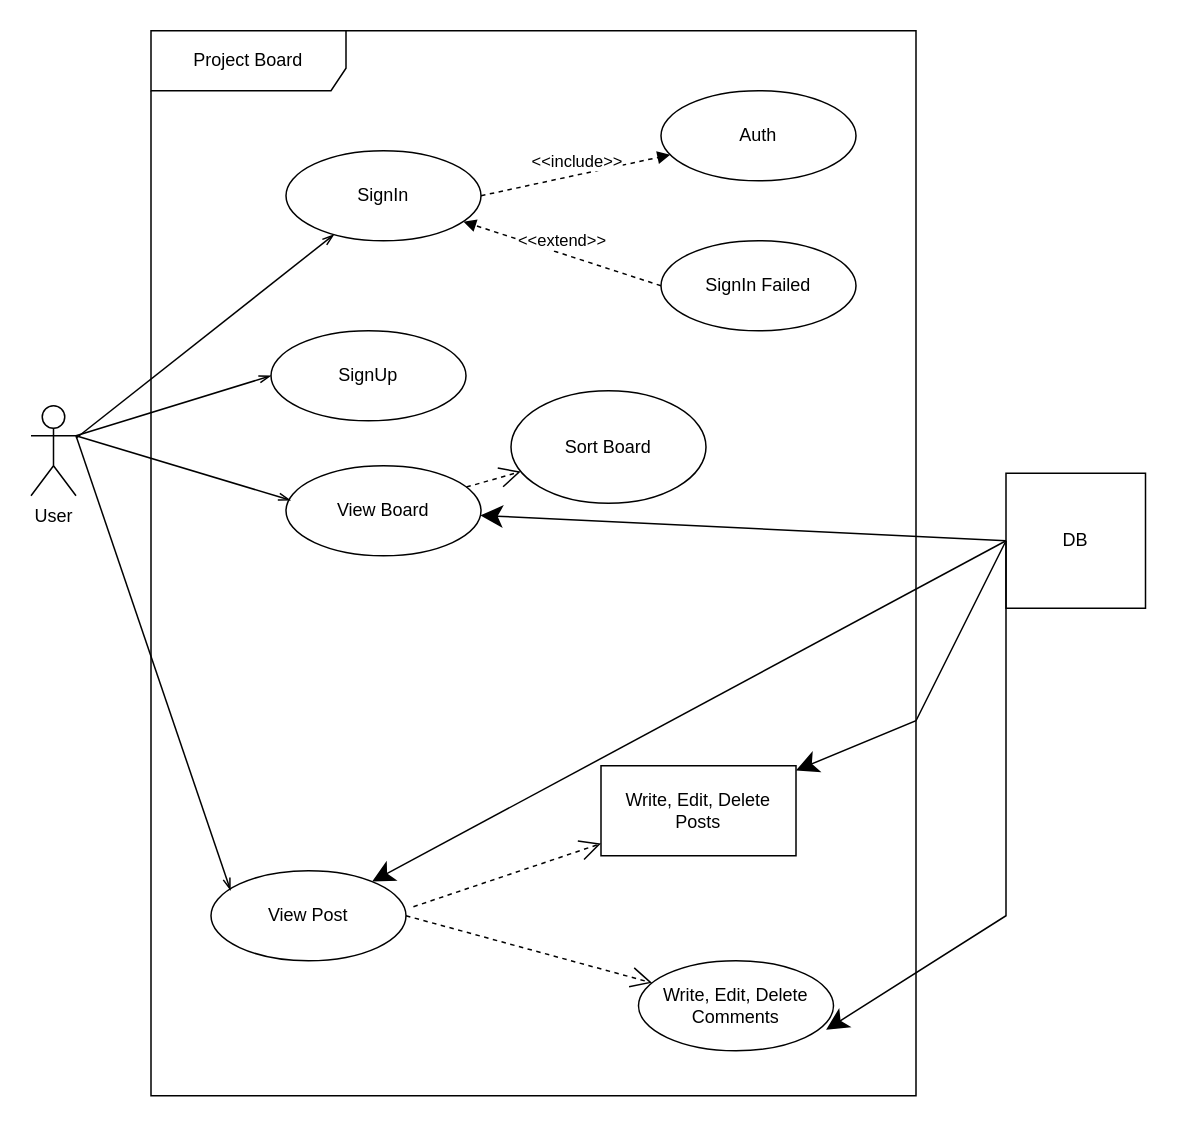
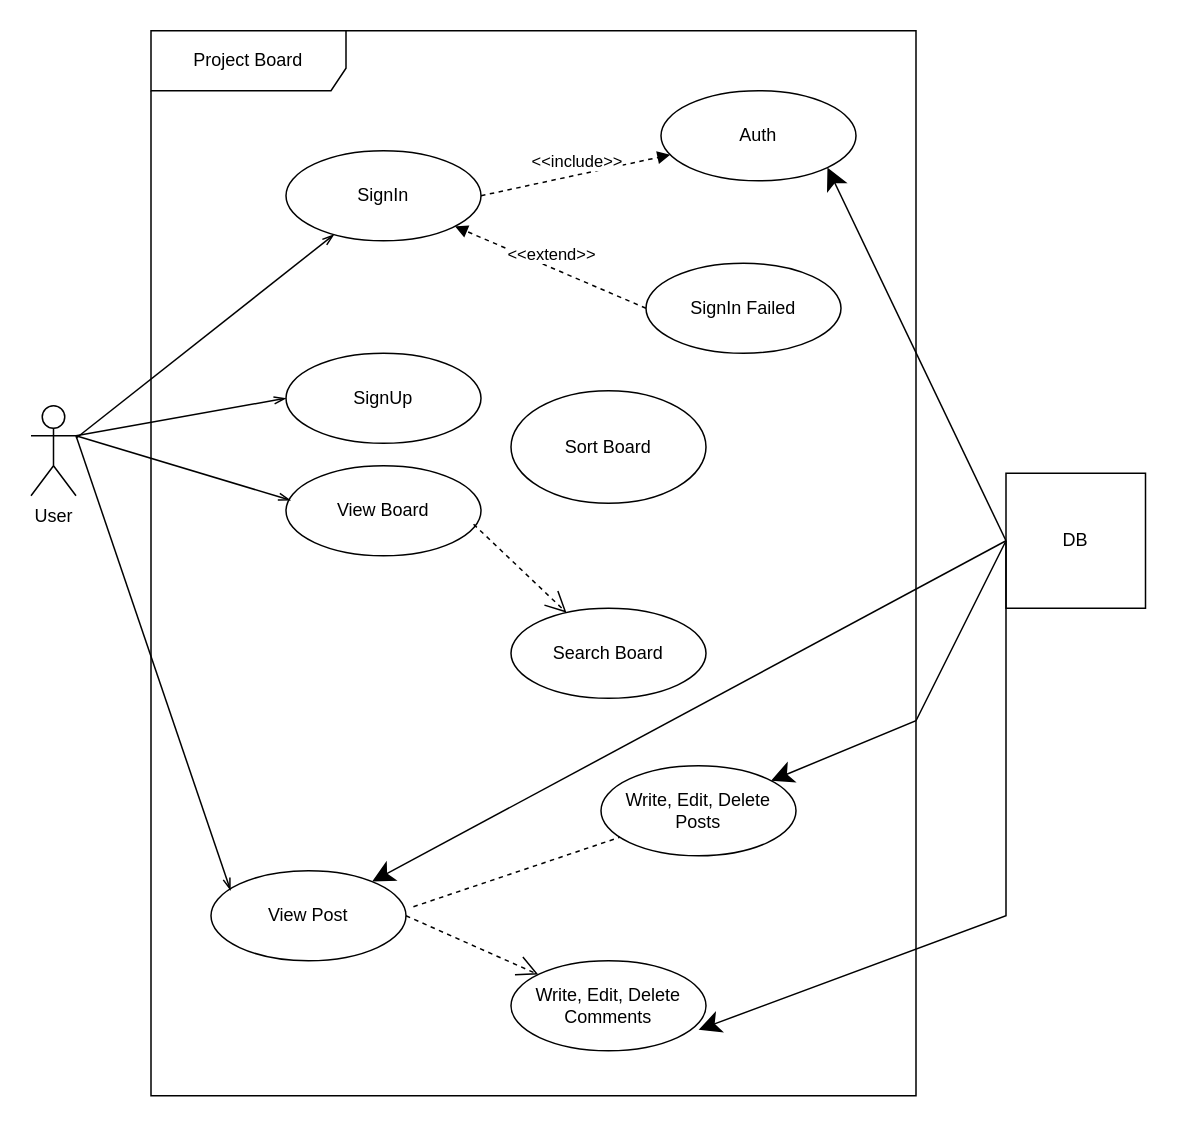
(758, 286) -> (743, 308)
(368, 376) -> (383, 398)
none -> (961, 447)
(491, 480) -> none
(749, 528) -> none
none -> (519, 567)
none -> (608, 653)
(698, 811) -> (698, 811)
(594, 846) -> (605, 842)
(736, 1006) -> (608, 1006)
